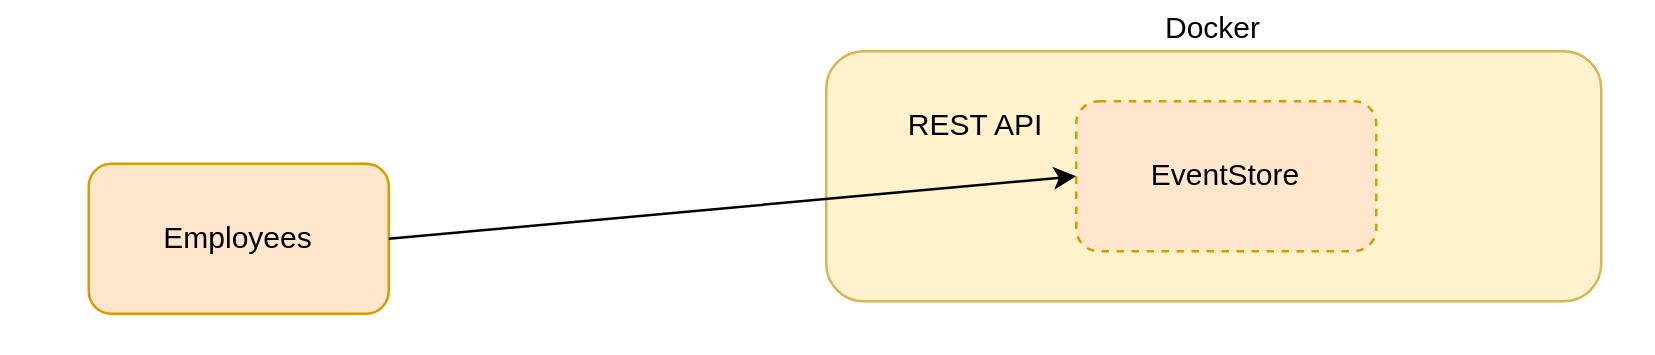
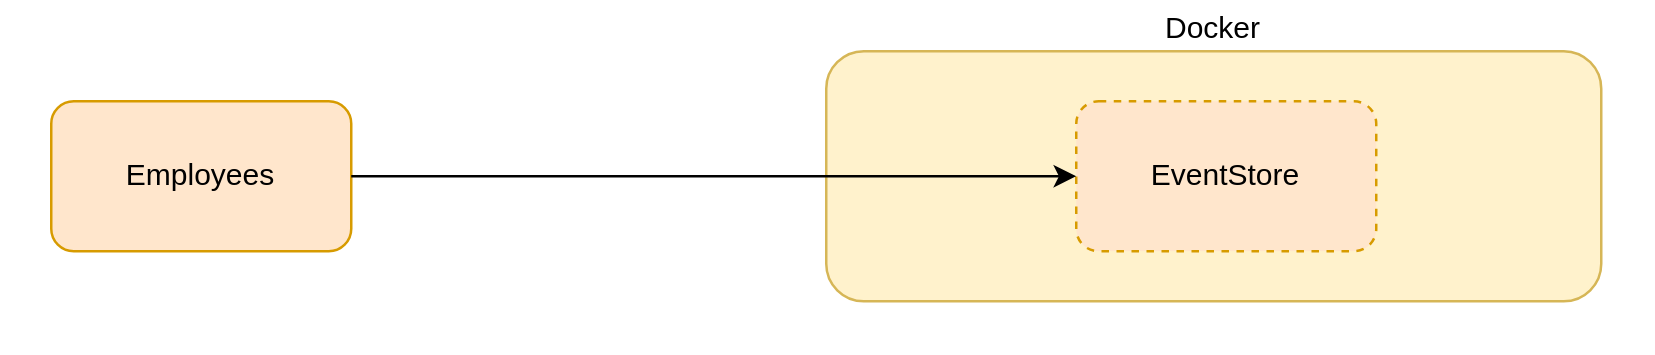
(976, 126) -> none
(239, 239) -> (201, 176)
